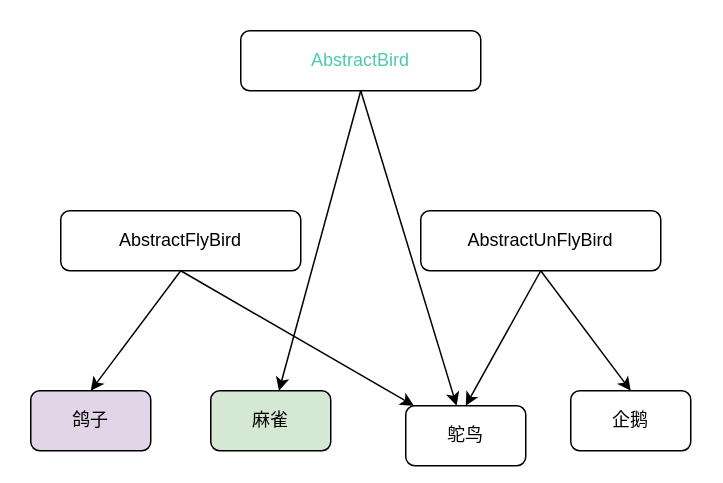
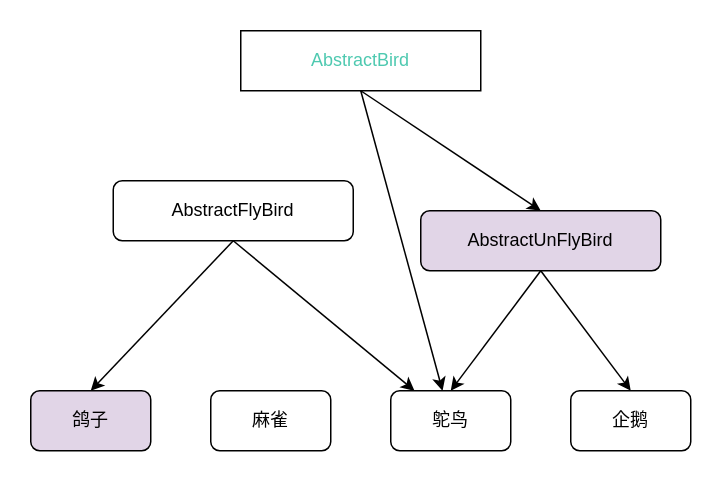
(361, 61) -> (361, 61)
(320, 239) -> (448, 149)
(181, 241) -> (233, 211)
(541, 241) -> (541, 241)
(271, 421) -> (271, 421)
(466, 436) -> (451, 421)
